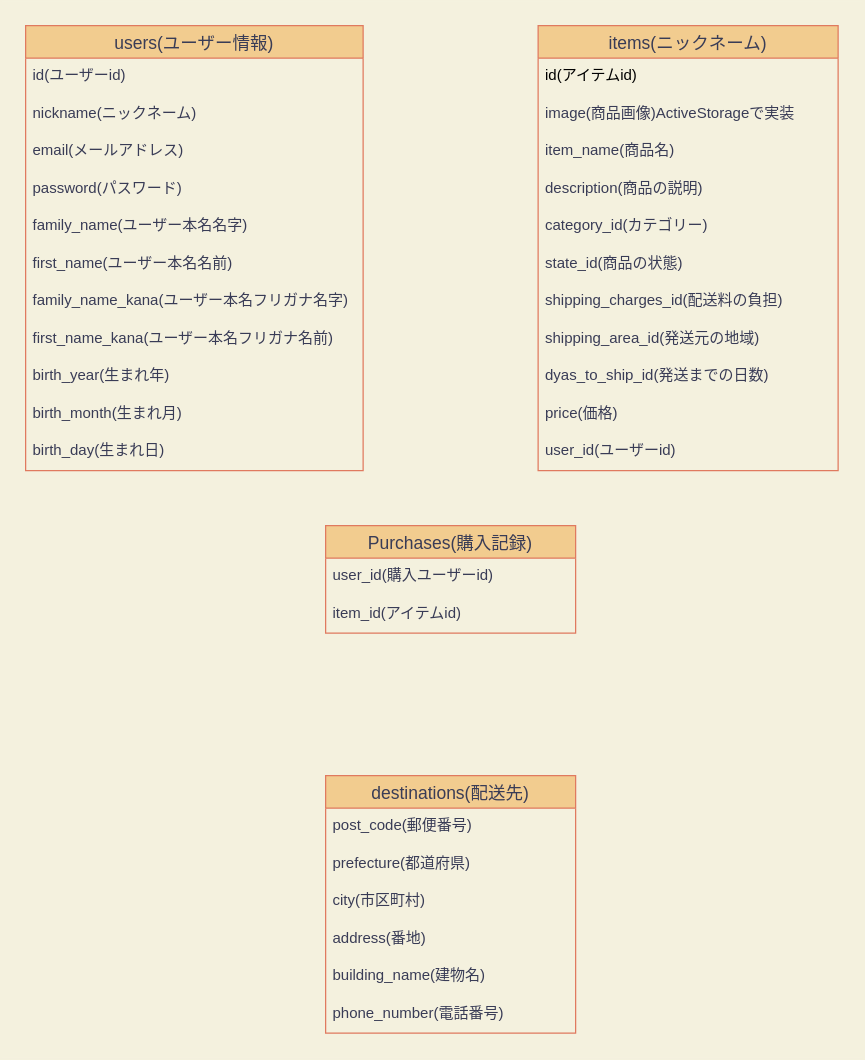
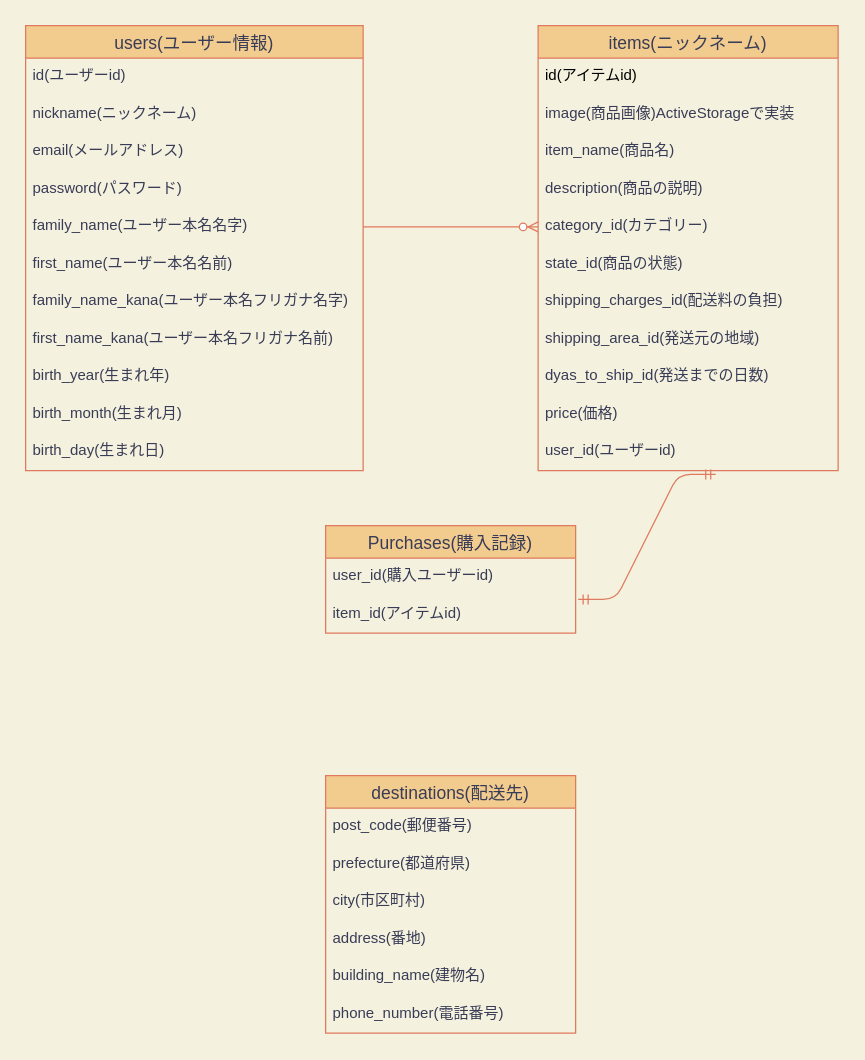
none -> (450, 227)
none -> (647, 537)
